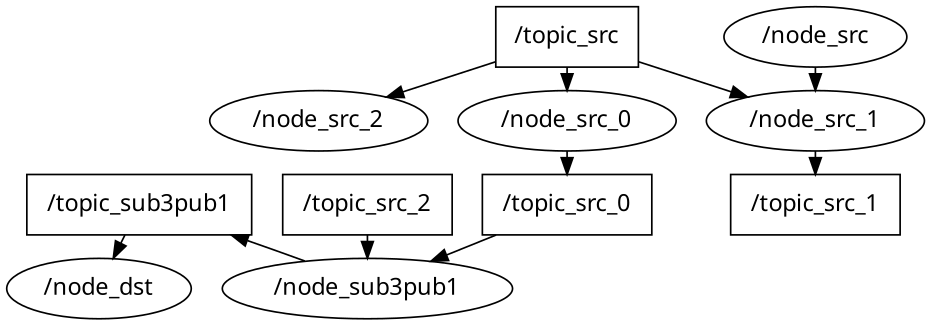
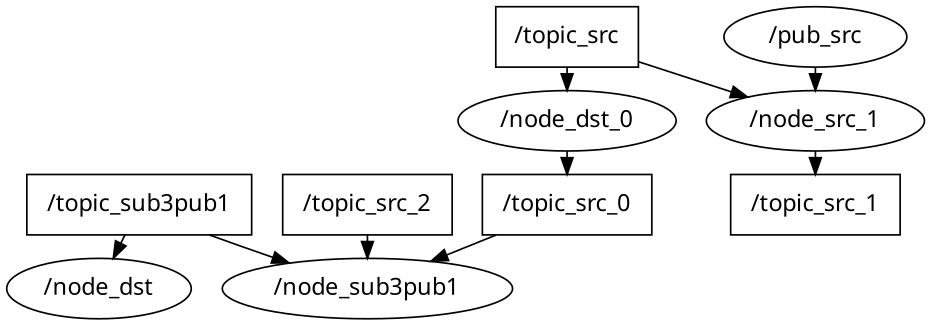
(815, 37) -> (815, 37)
(319, 121) -> none
(567, 121) -> (567, 121)
(276, 251) -> (241, 246)
